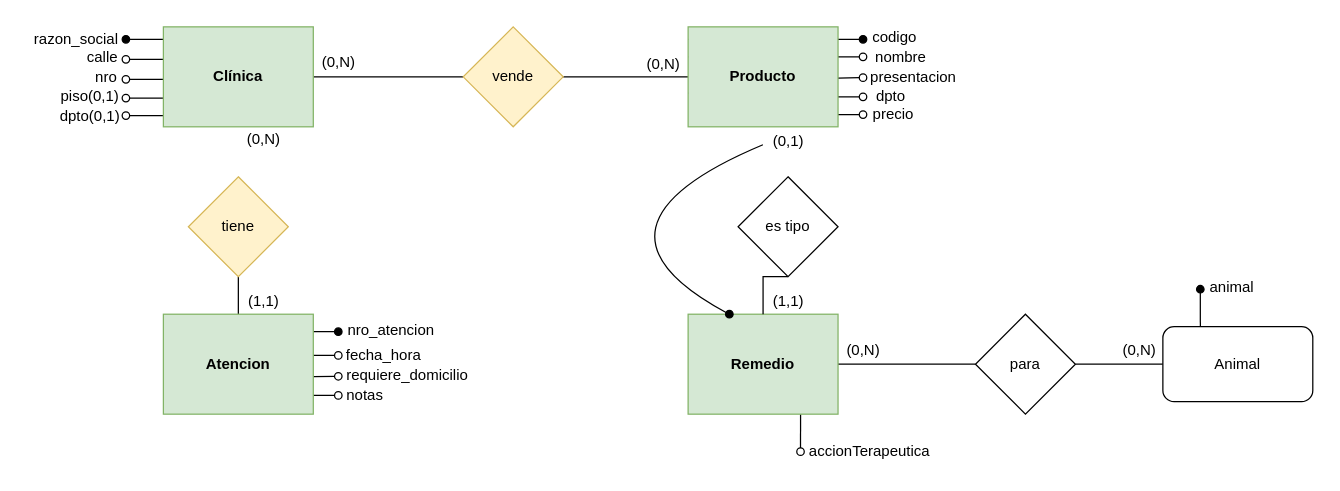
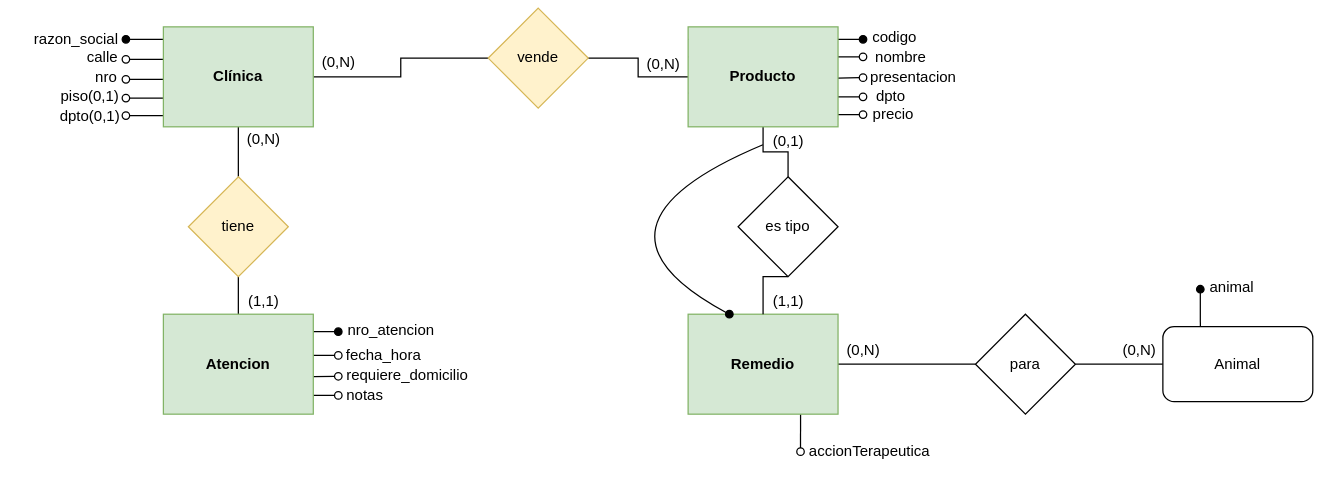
(513, 77) -> (538, 58)
none -> (238, 152)
none -> (775, 152)
